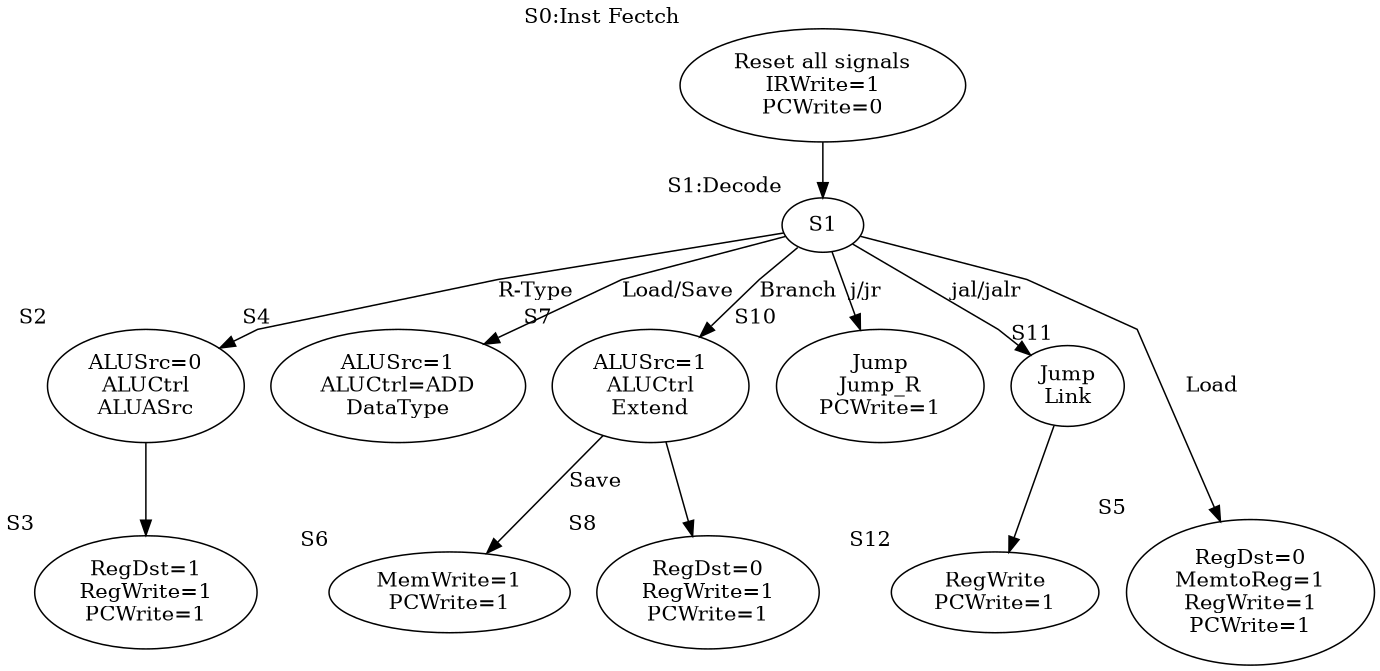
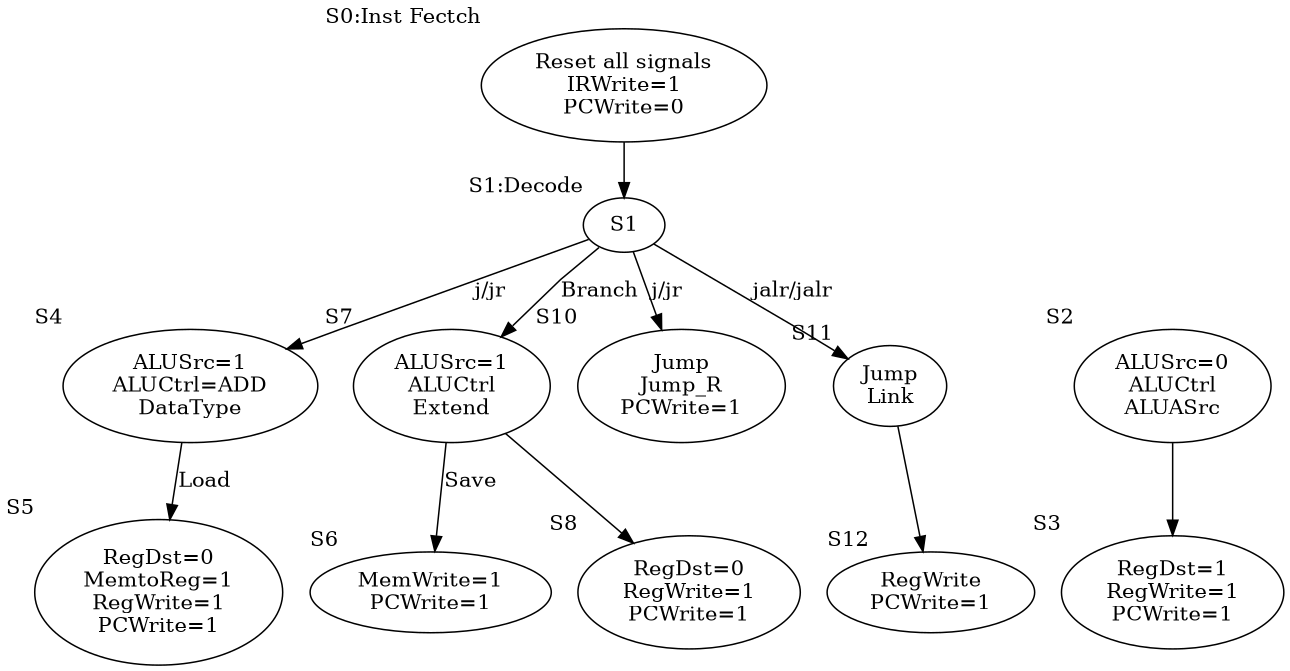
(507, 278) -> none
(678, 291) -> (490, 291)
(986, 291) -> (793, 291)
(1092, 309) -> (177, 474)
